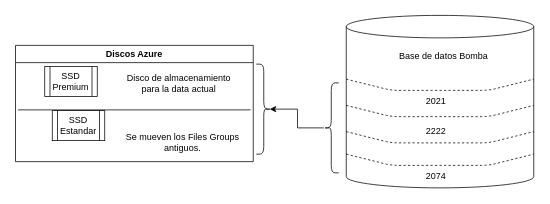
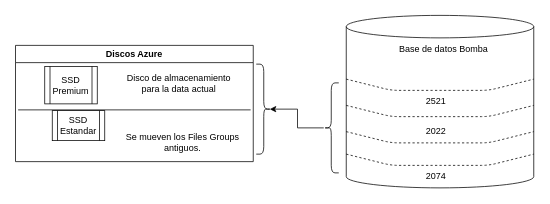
(444, 57) -> (444, 49)
(71, 81) -> (71, 85)
(436, 102) -> (436, 102)
(436, 132) -> (436, 132)
